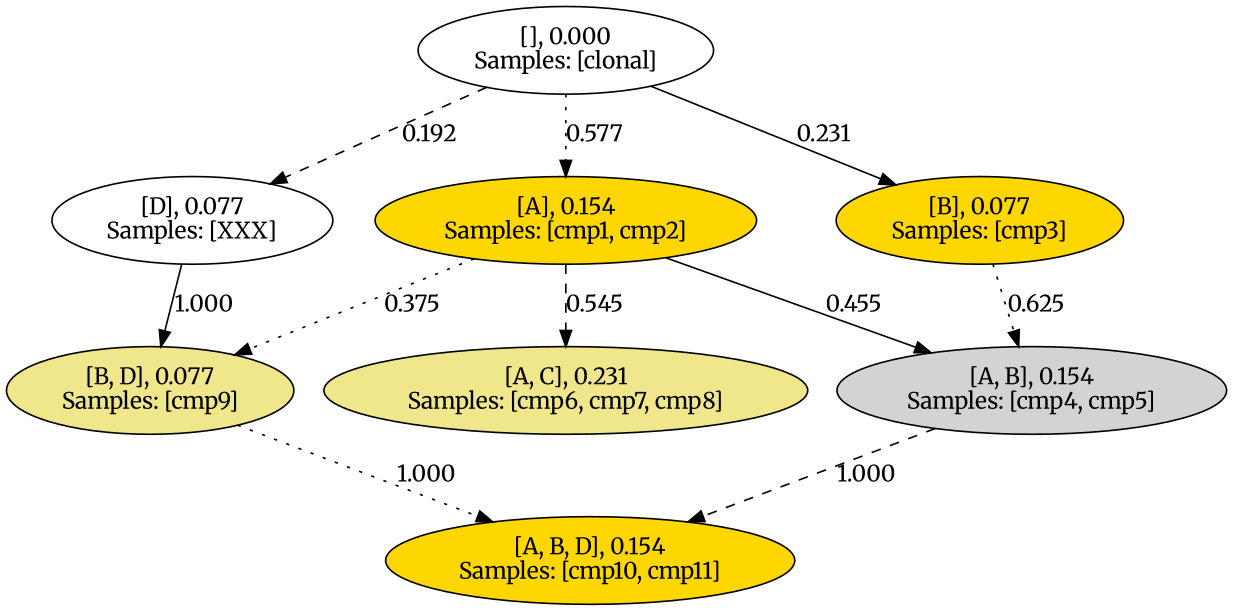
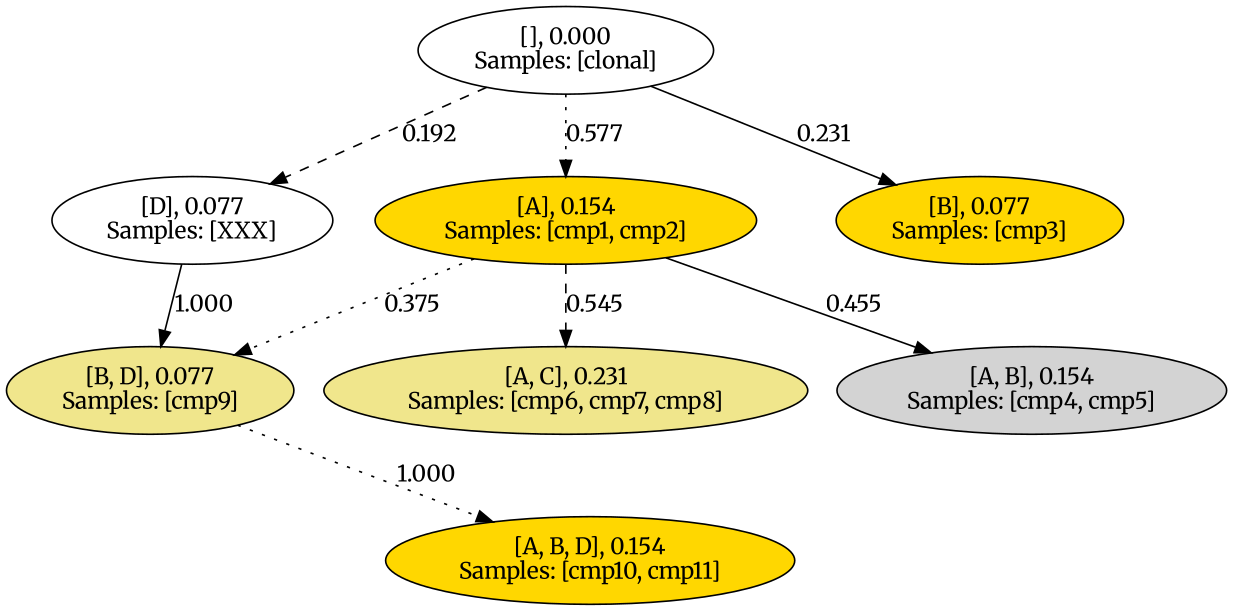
(1003, 297) -> none
(819, 472) -> none
